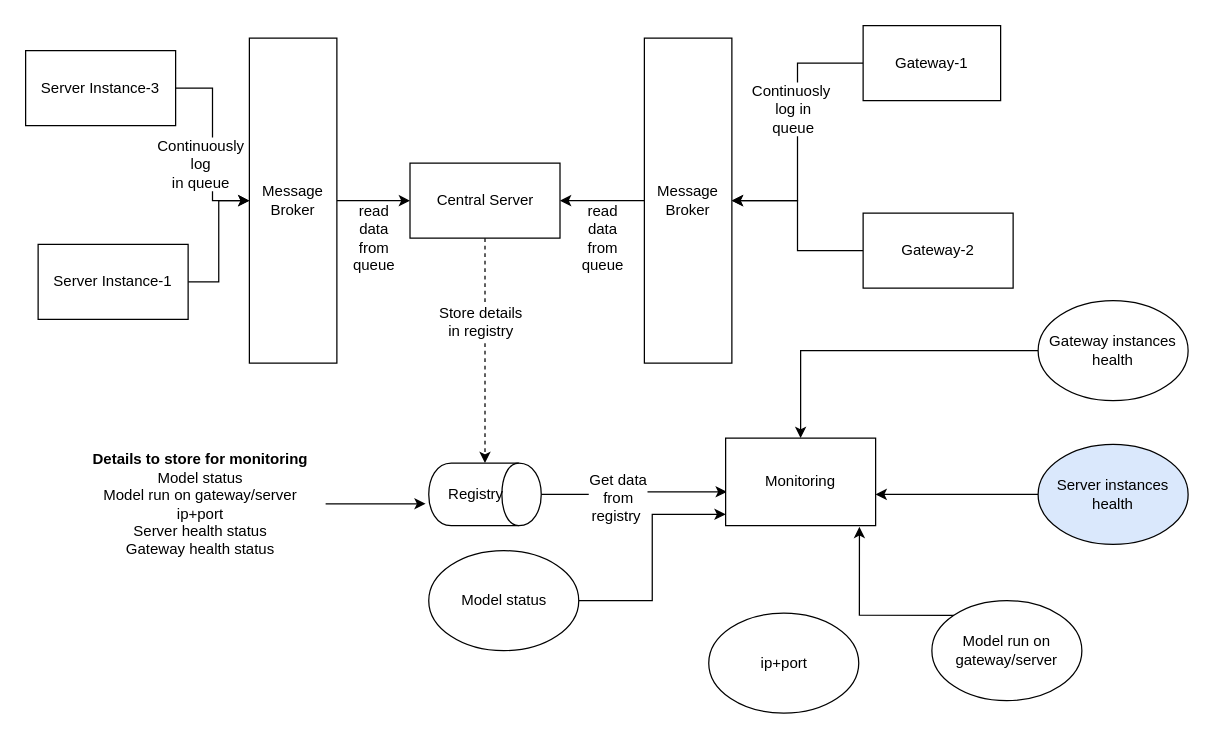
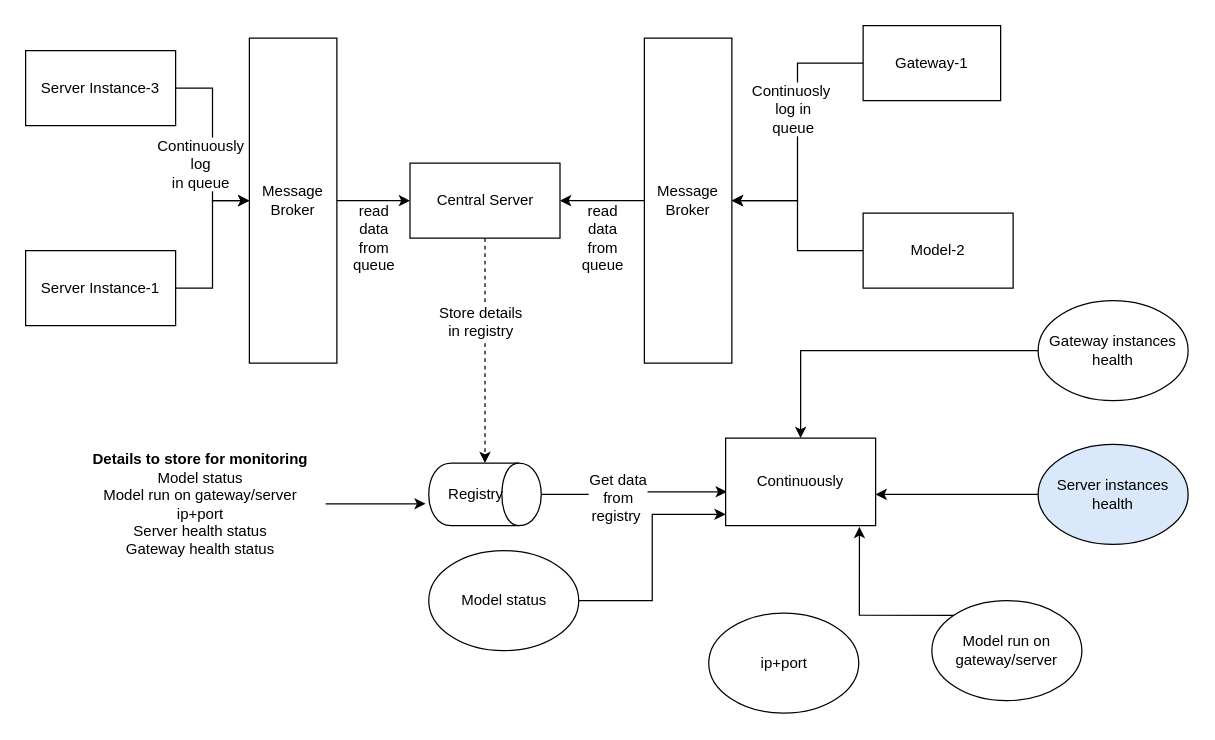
(938, 251) -> (938, 251)
(113, 282) -> (101, 288)
(801, 482) -> (801, 482)
